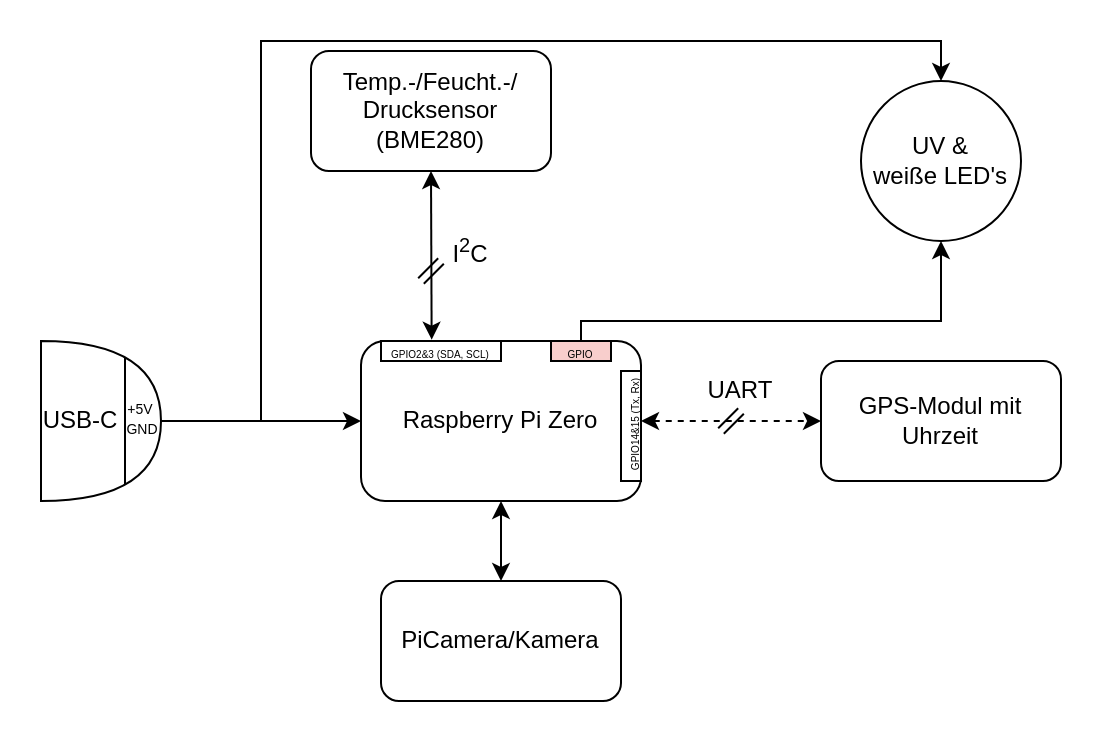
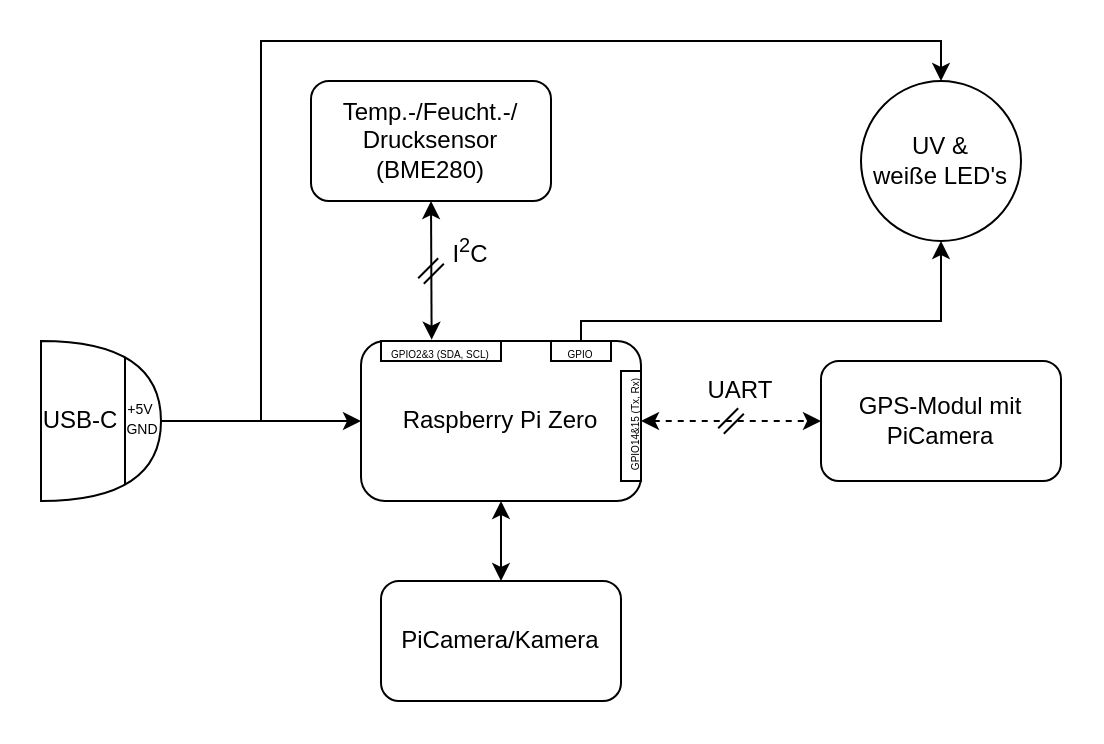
(431, 111) -> (431, 141)
(581, 351) -> (581, 351)
(941, 421) -> (941, 421)
